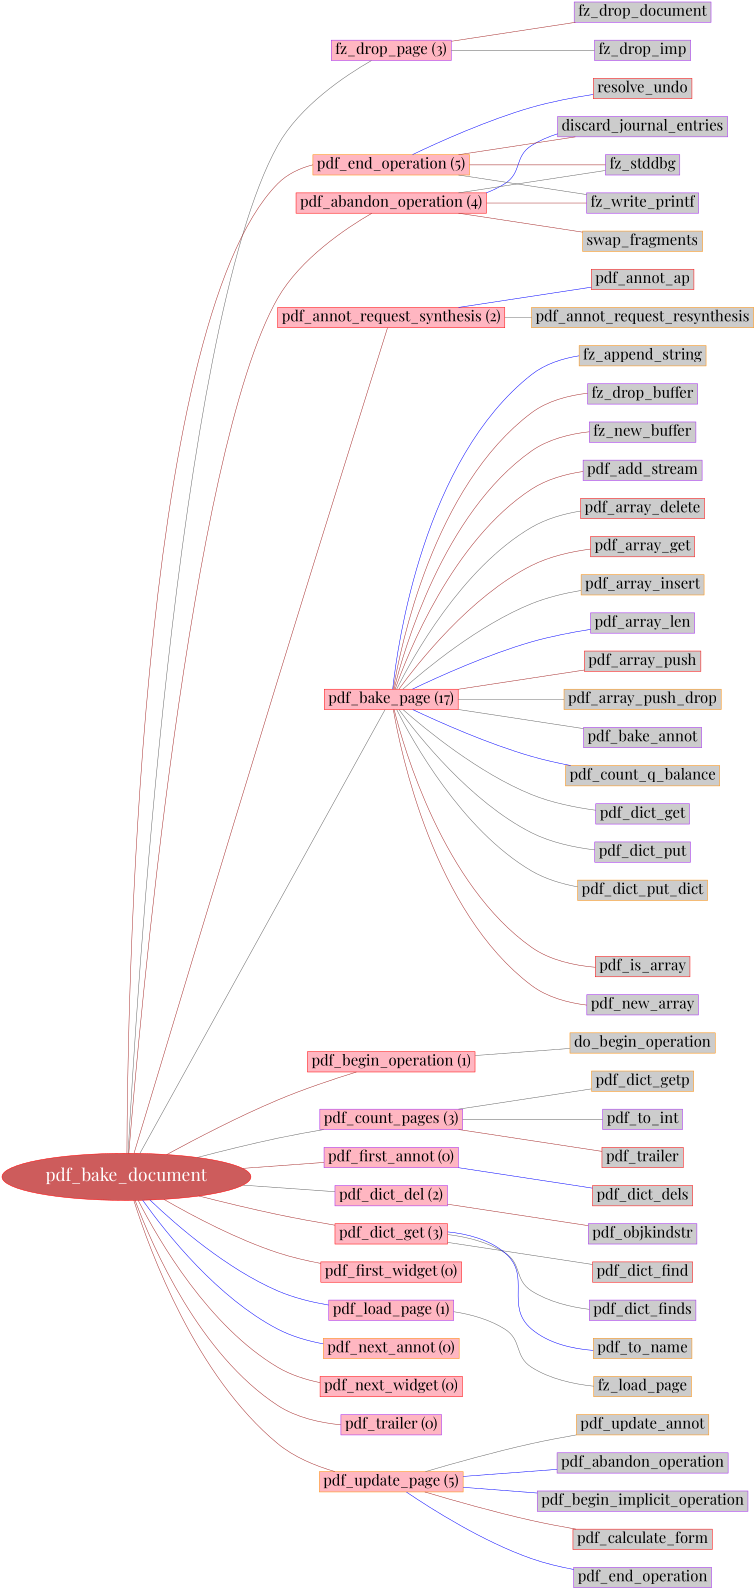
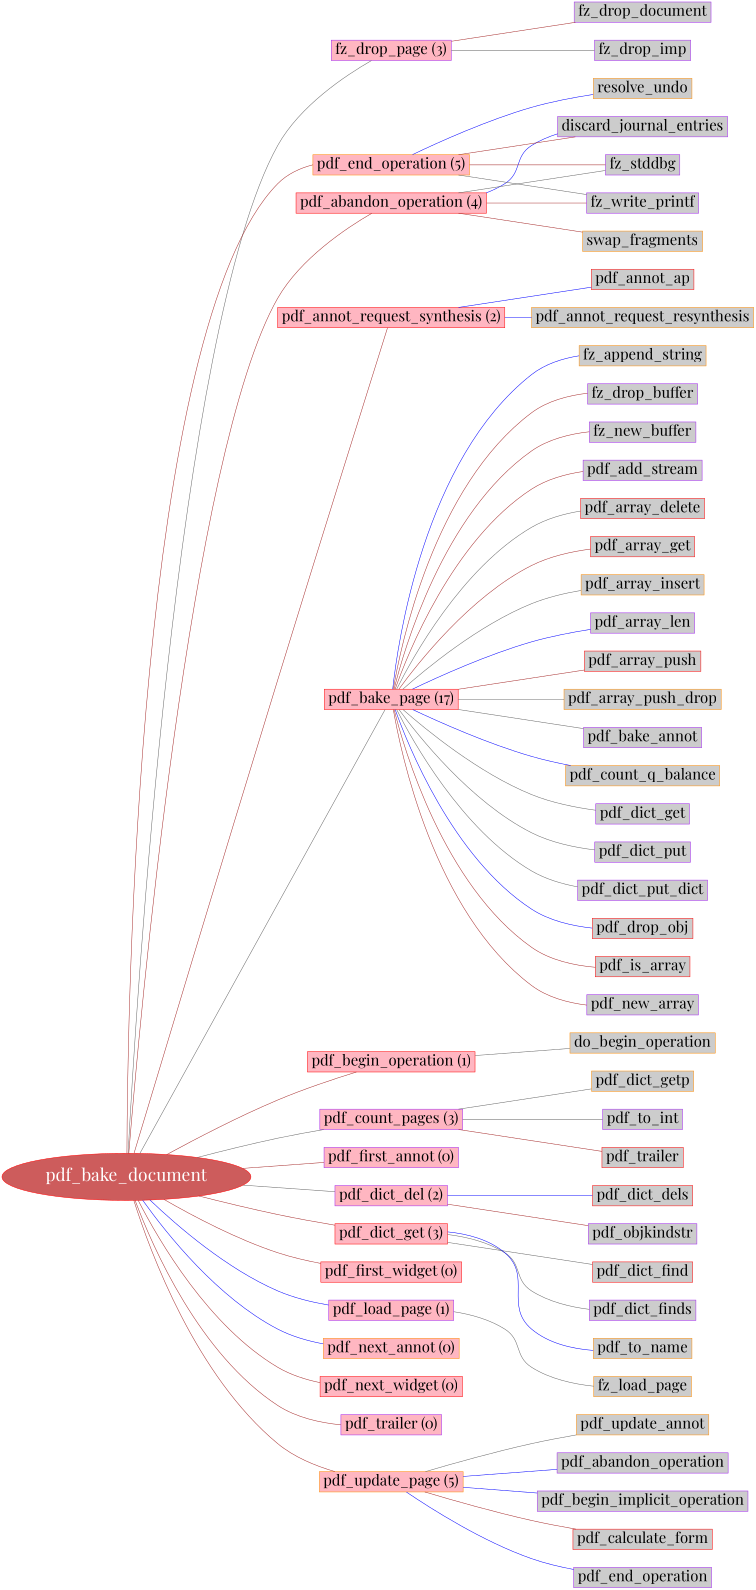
(643, 89) -> (643, 89)
(518, 318) -> (518, 318)
(643, 890) -> (643, 890)
none -> (643, 928)
(525, 1178) -> (520, 1196)
